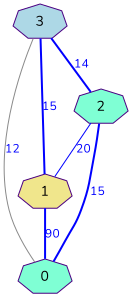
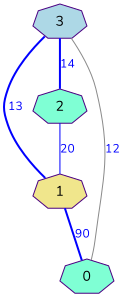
(50, 107) -> (16, 107)
(86, 196) -> none
